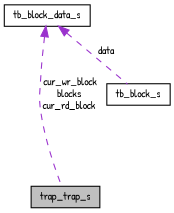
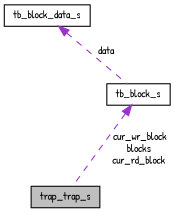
(41, 113) -> (99, 150)
